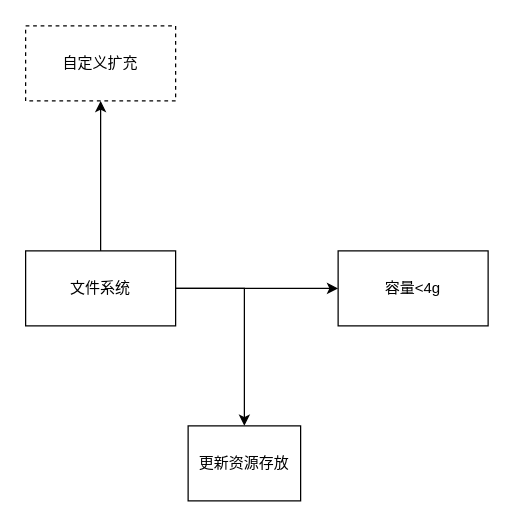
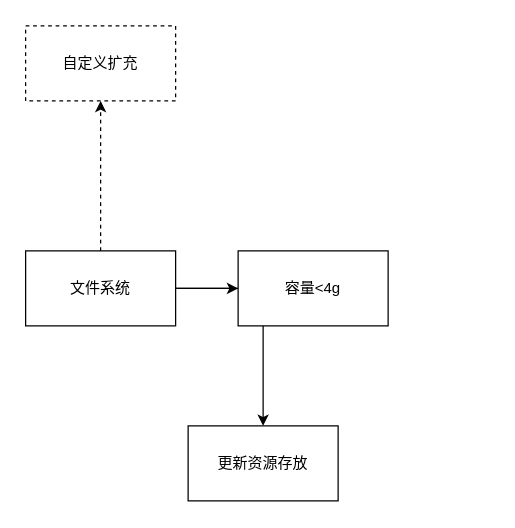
(101, 179) -> (101, 179)
(413, 288) -> (313, 288)
(244, 463) -> (263, 463)
